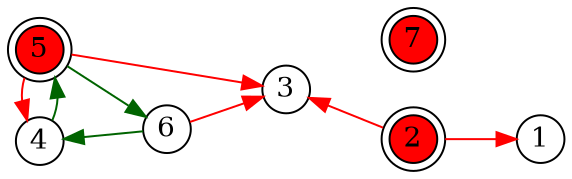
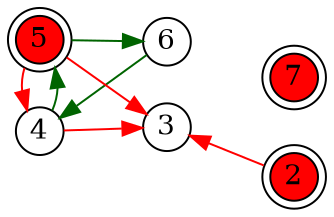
(217, 113) -> (93, 130)
(541, 139) -> none
